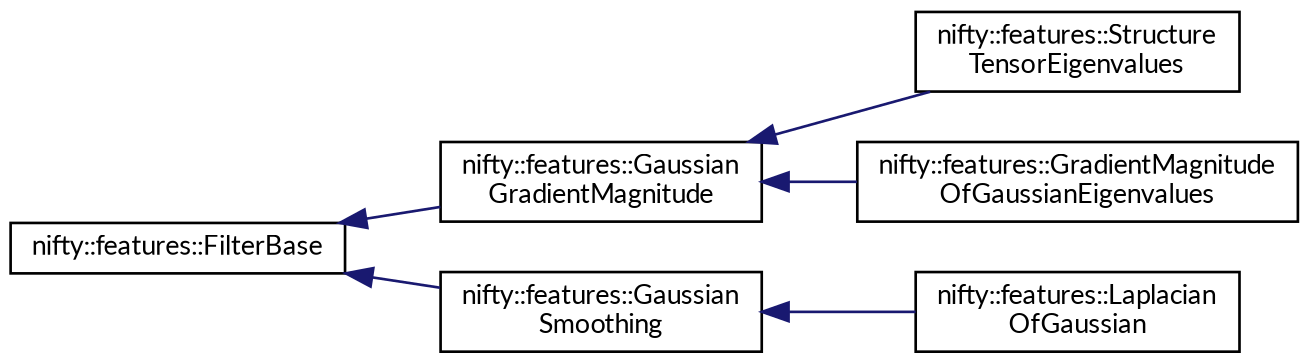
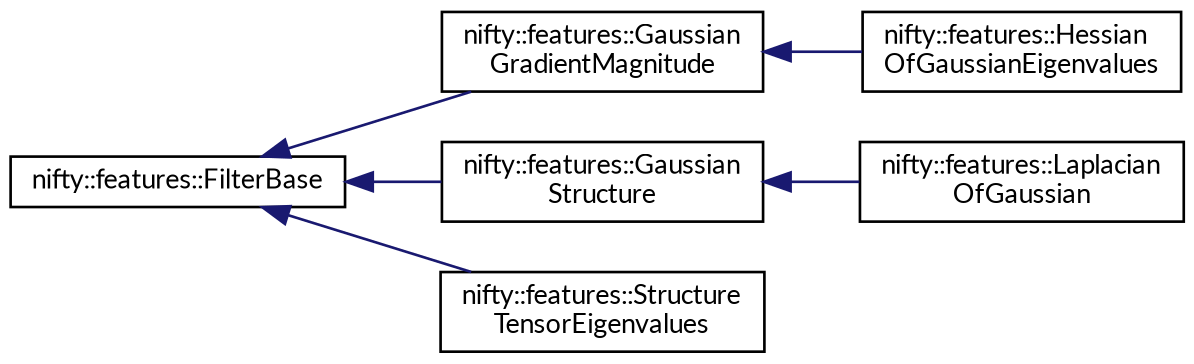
(853, 113) -> (379, 244)
(1078, 182) -> (1022, 52)
(601, 312) -> (602, 182)
